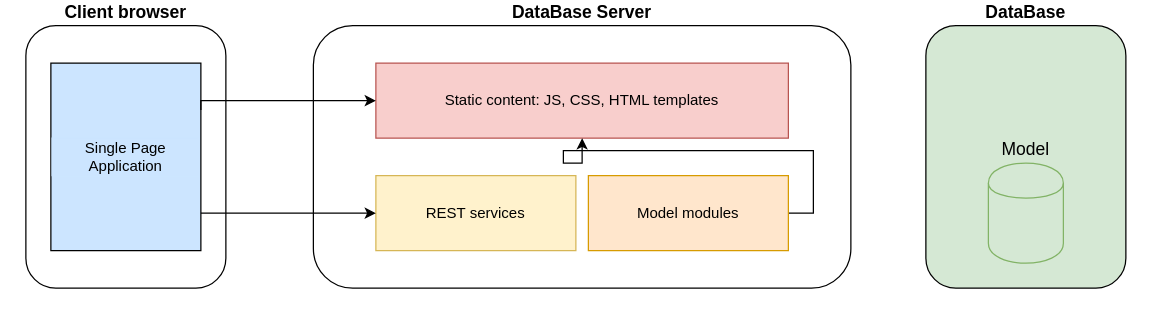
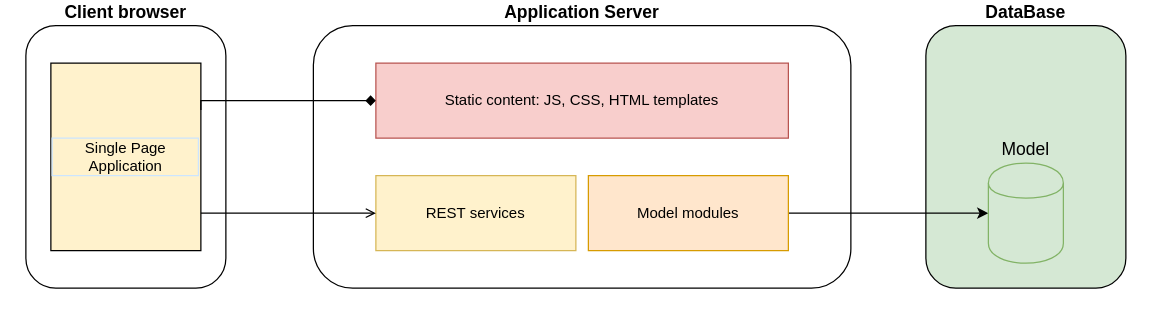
(582, 11) -> (582, 11)
(366, 101) -> (365, 101)
(697, 151) -> (895, 213)
(126, 157) -> (126, 157)
(366, 213) -> (367, 213)
